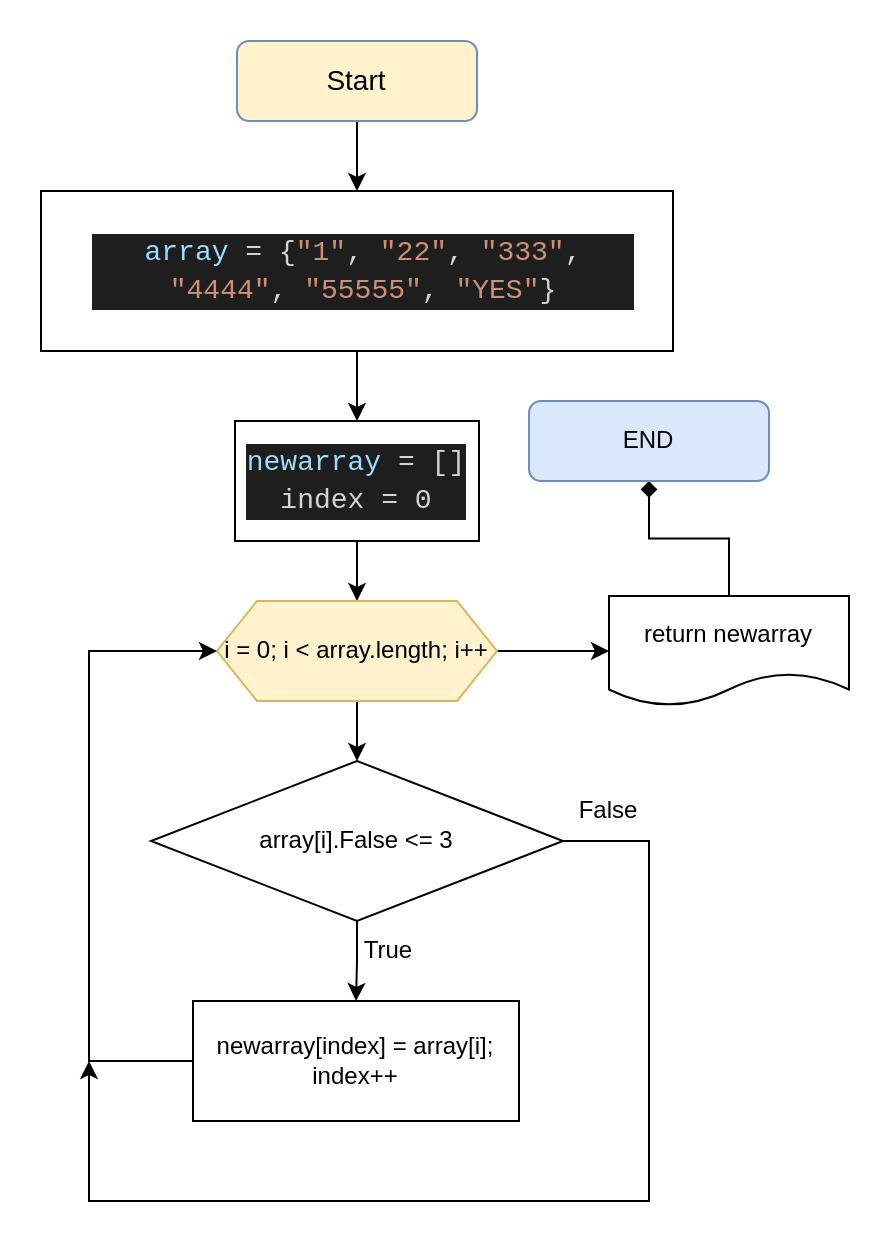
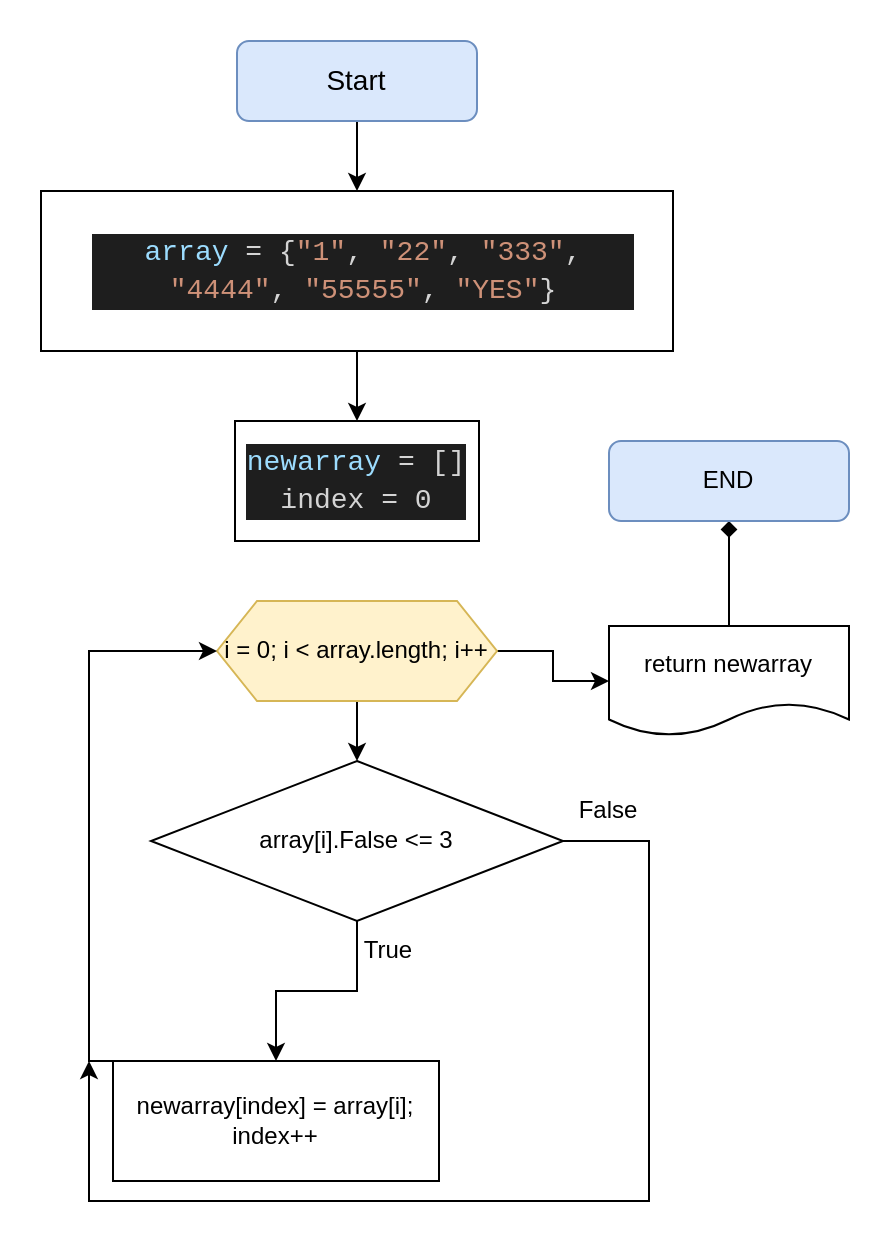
(357, 81) -> (357, 81)
(649, 441) -> (729, 481)
(357, 578) -> none
(729, 651) -> (729, 681)
(356, 1061) -> (276, 1121)
